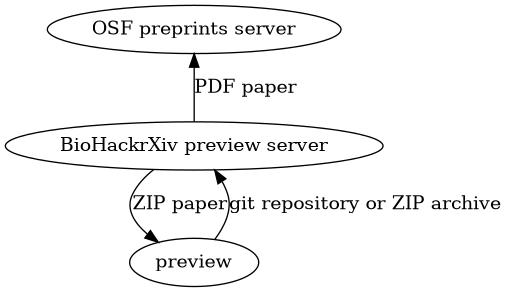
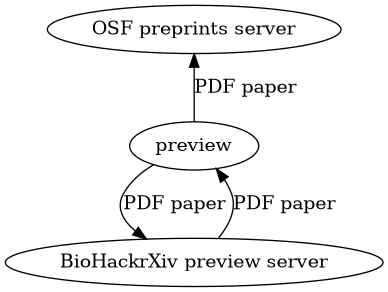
(194, 94) -> (194, 94)
(180, 204) -> (285, 204)
(366, 204) -> (175, 204)
